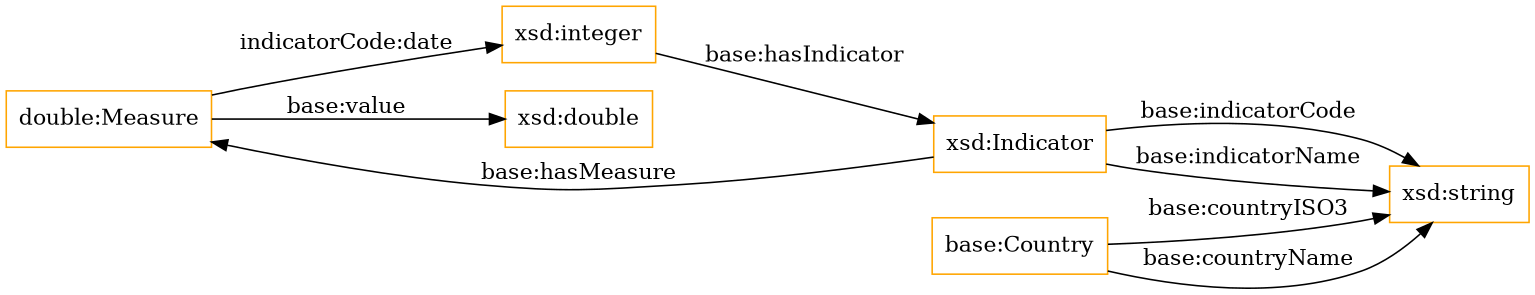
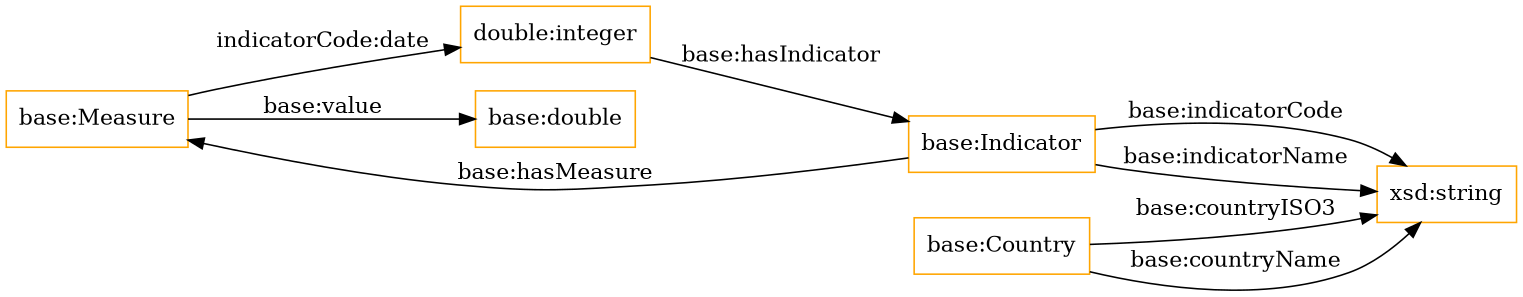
(579, 34) -> (555, 34)
(109, 119) -> (97, 119)
(579, 119) -> (555, 119)
(1020, 144) -> (1002, 144)
